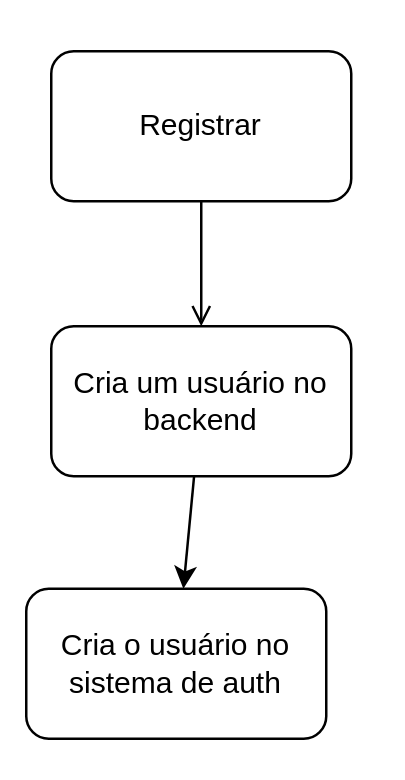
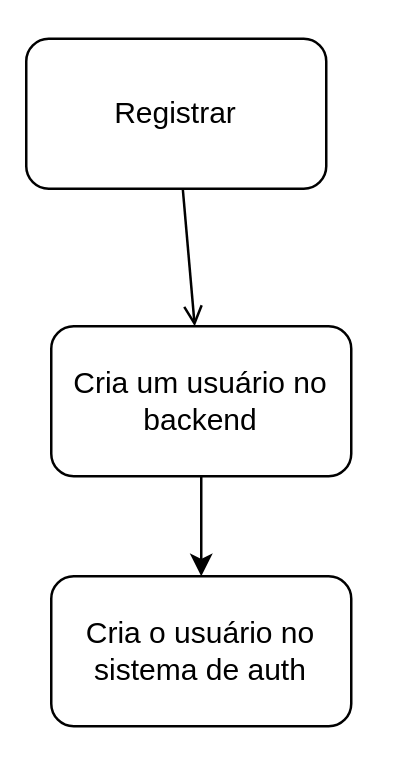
(201, 126) -> (176, 114)
(176, 664) -> (201, 651)
